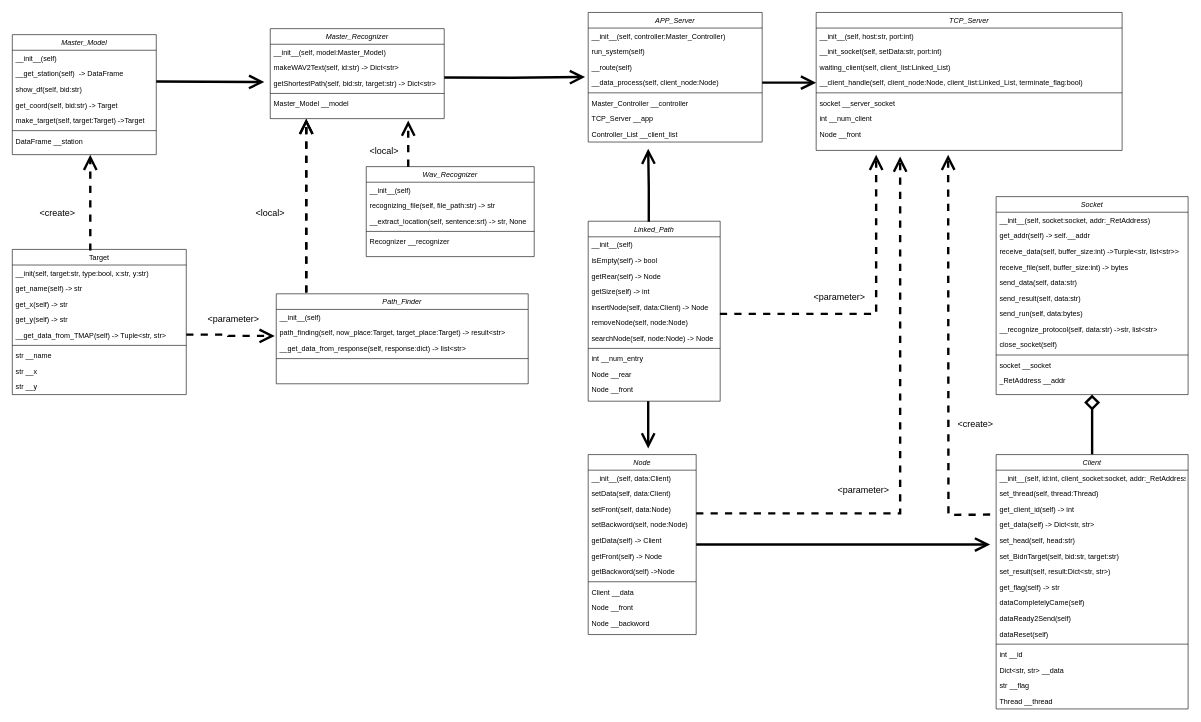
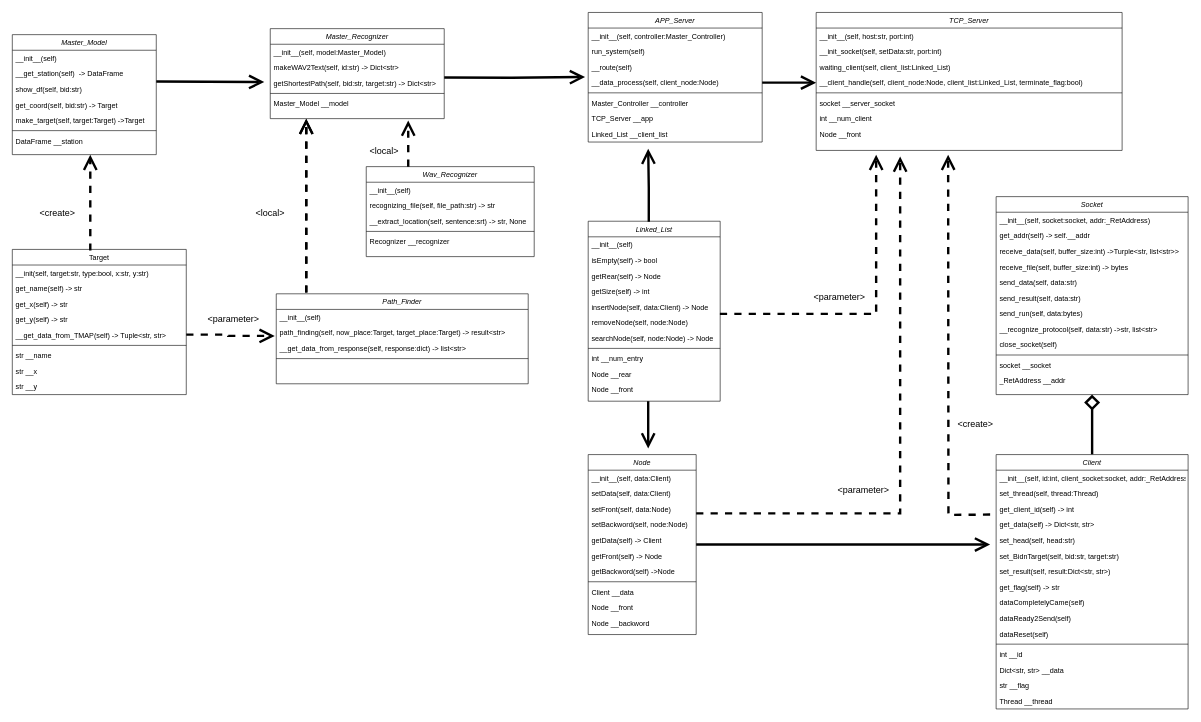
(643, 134) -> (635, 134)
(654, 229) -> (654, 229)
